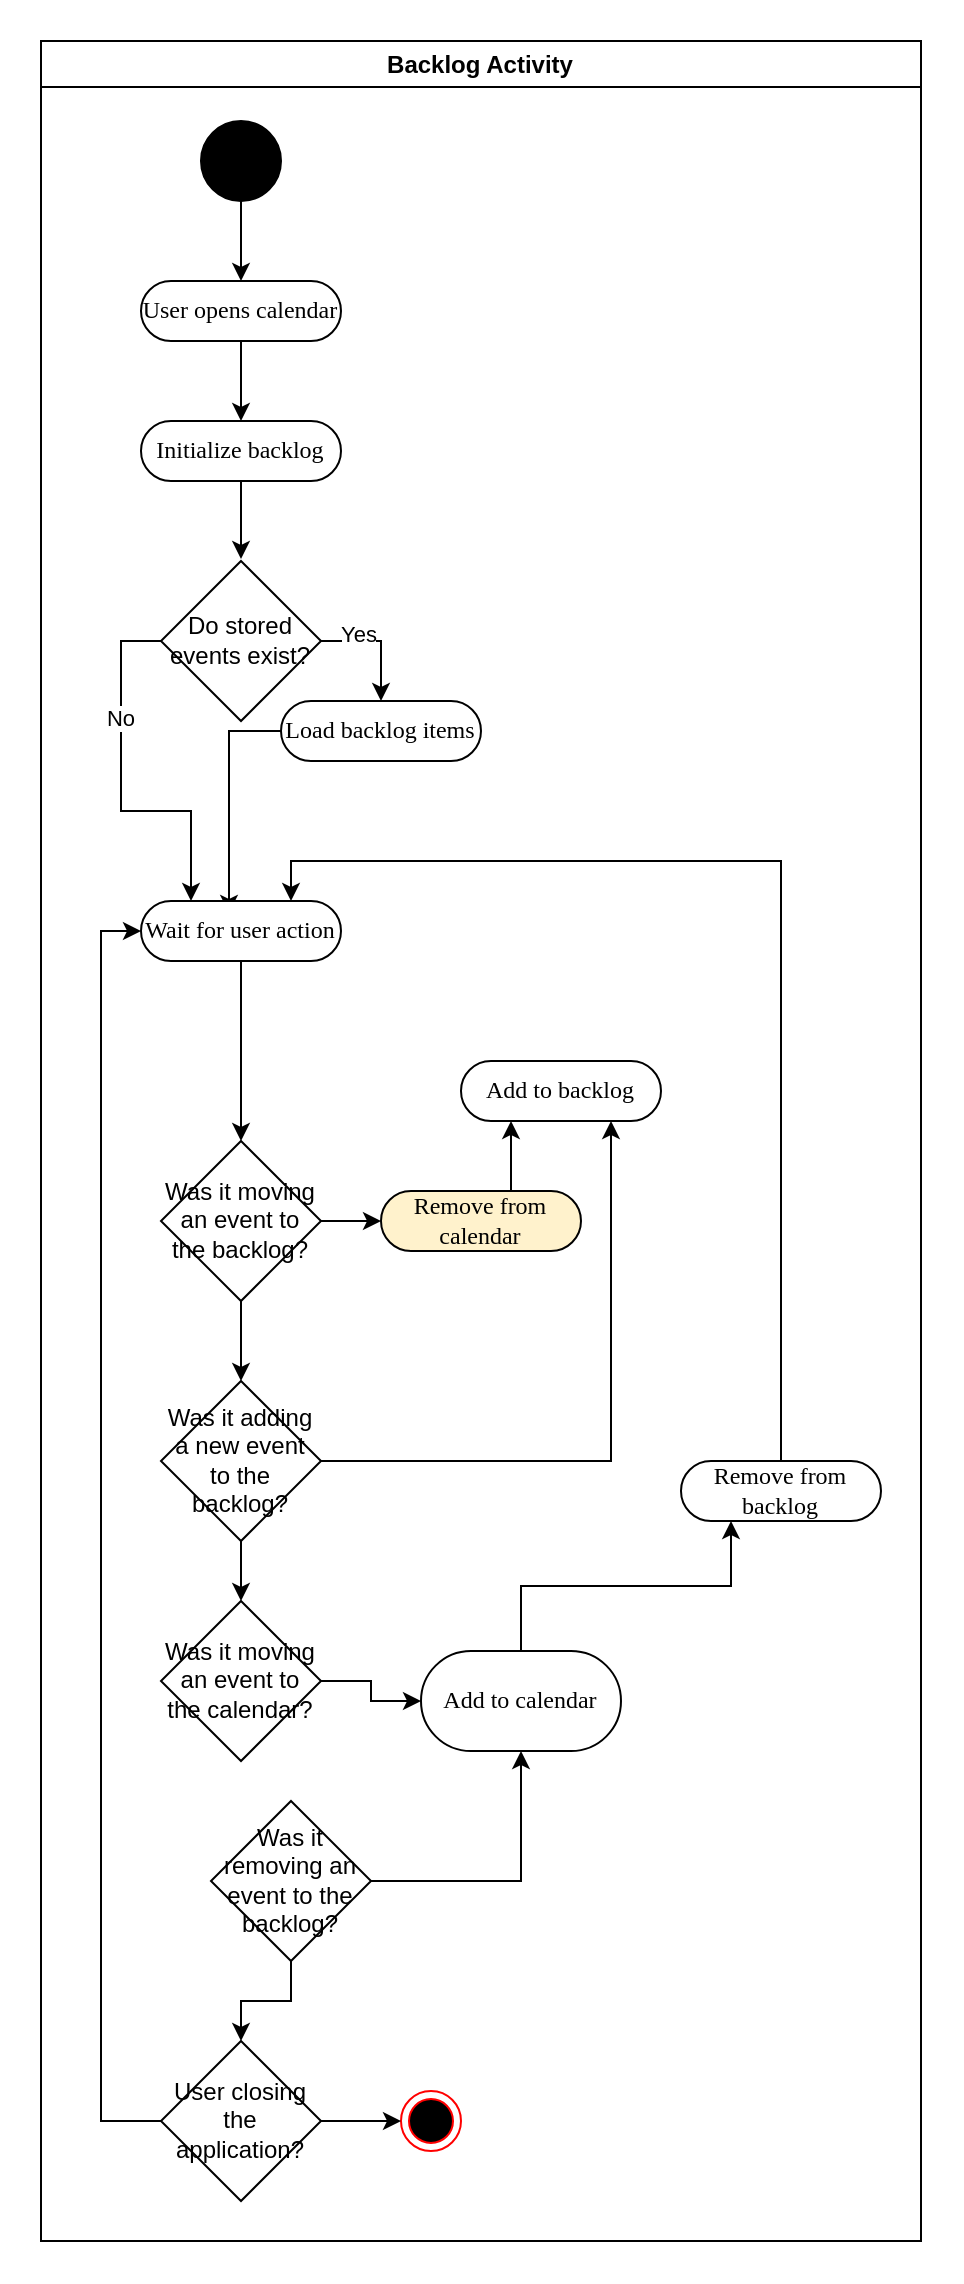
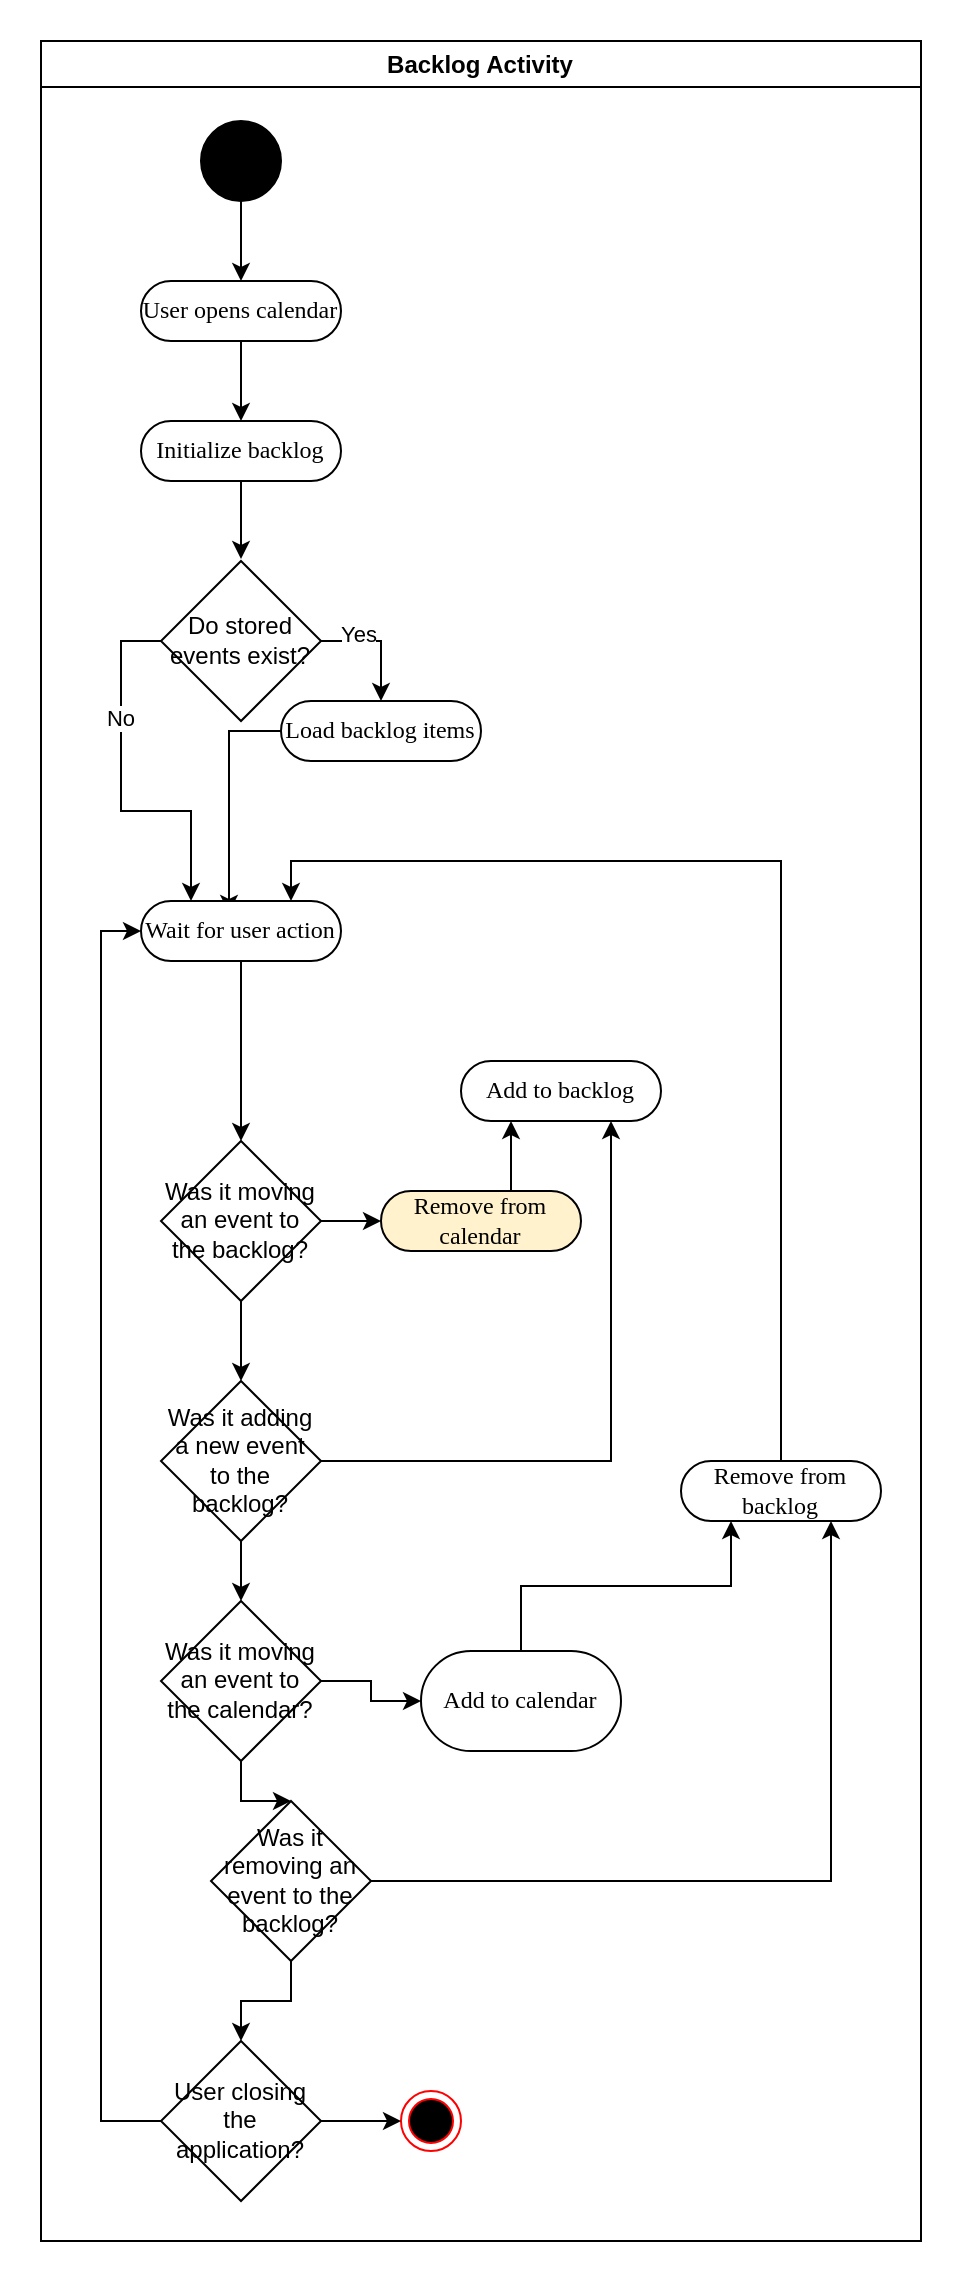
none -> (241, 1799)
(521, 1824) -> (831, 1864)
